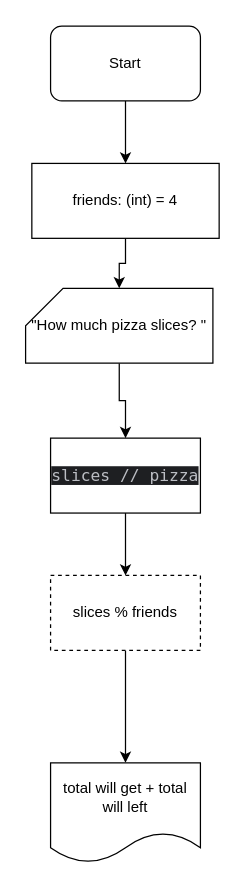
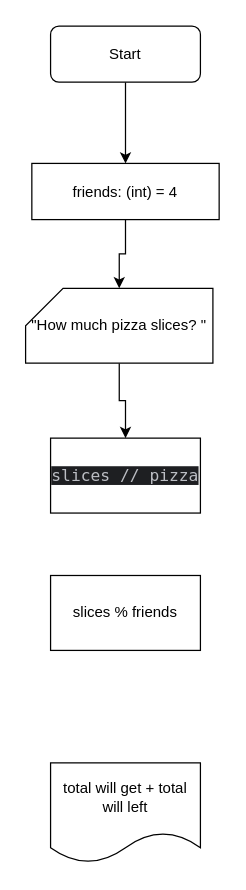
(126, 63) -> (126, 54)
(126, 201) -> (126, 191)
(126, 540) -> none
(126, 613) -> (126, 613)
(126, 703) -> none
